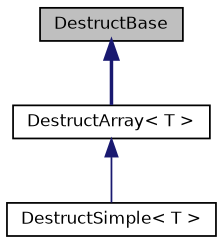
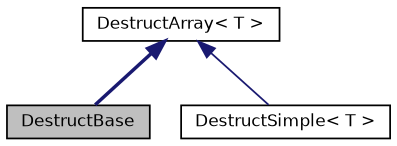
(111, 82) -> (123, 79)
